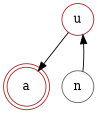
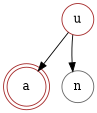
(84, 58) -> (72, 49)
